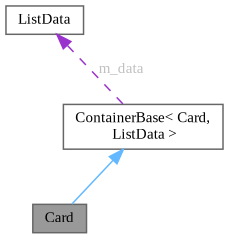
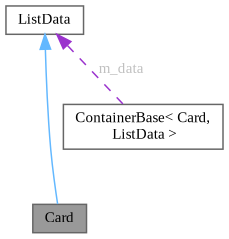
(92, 182) -> (49, 127)
